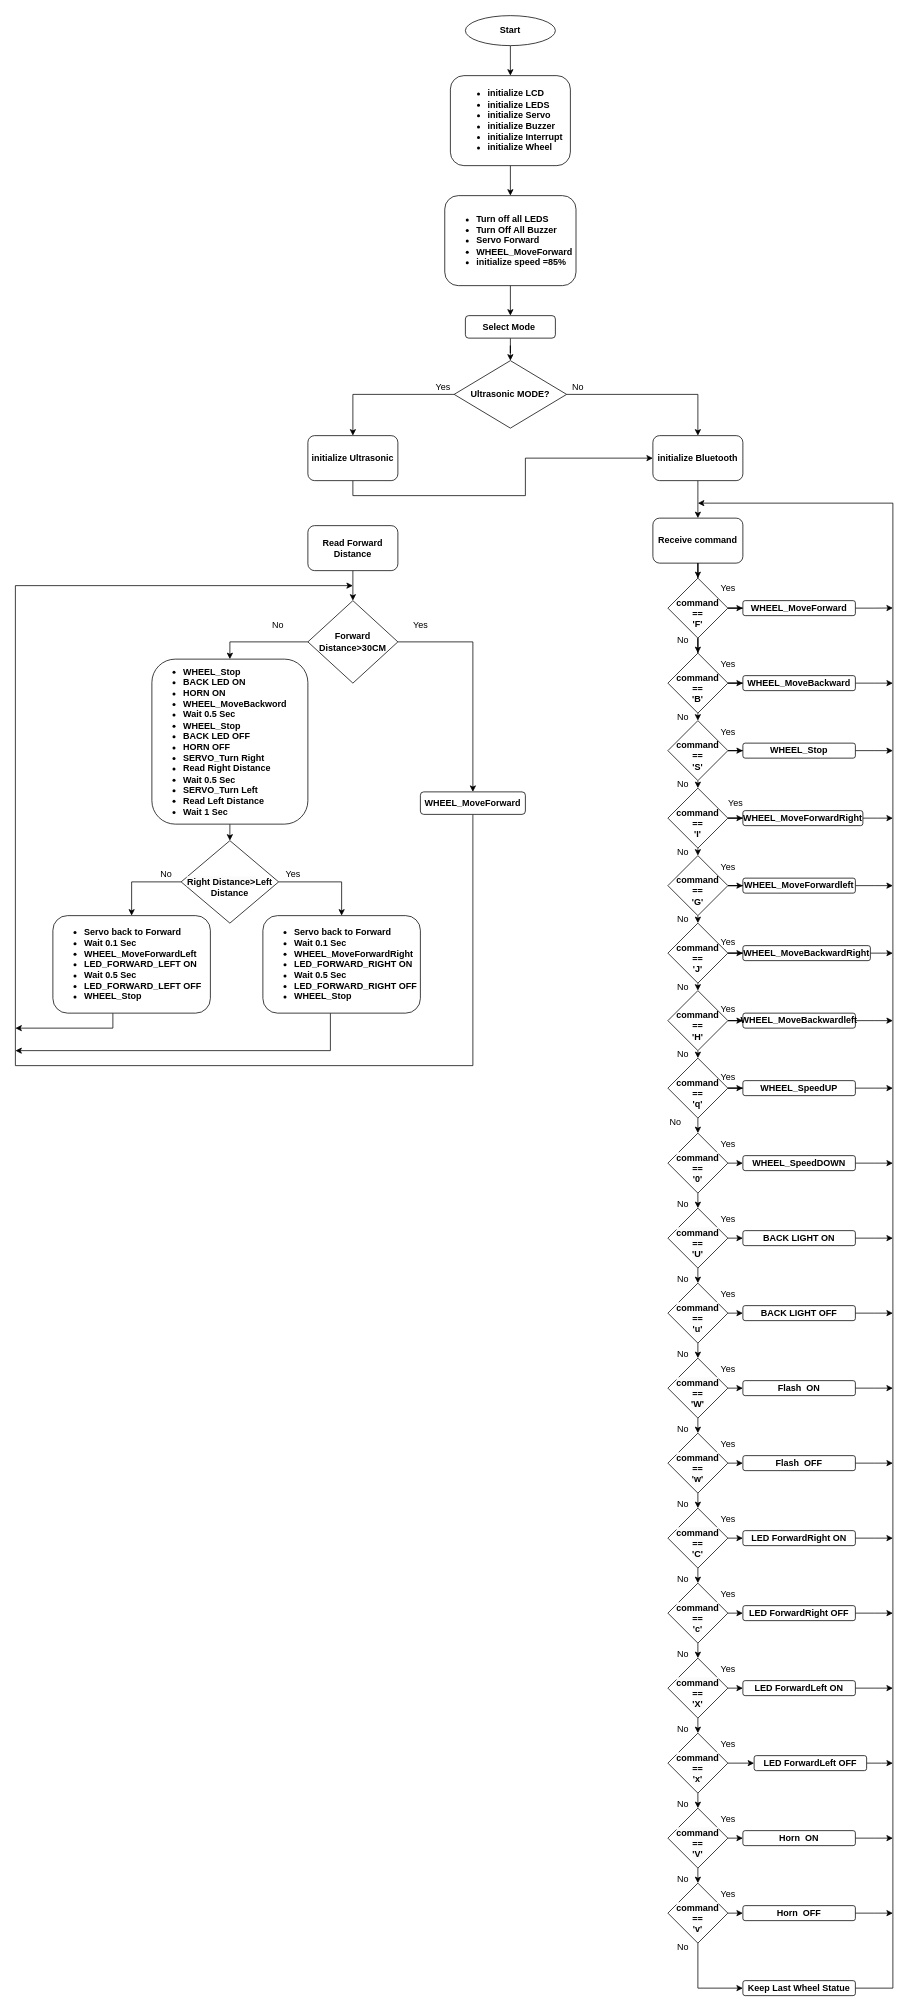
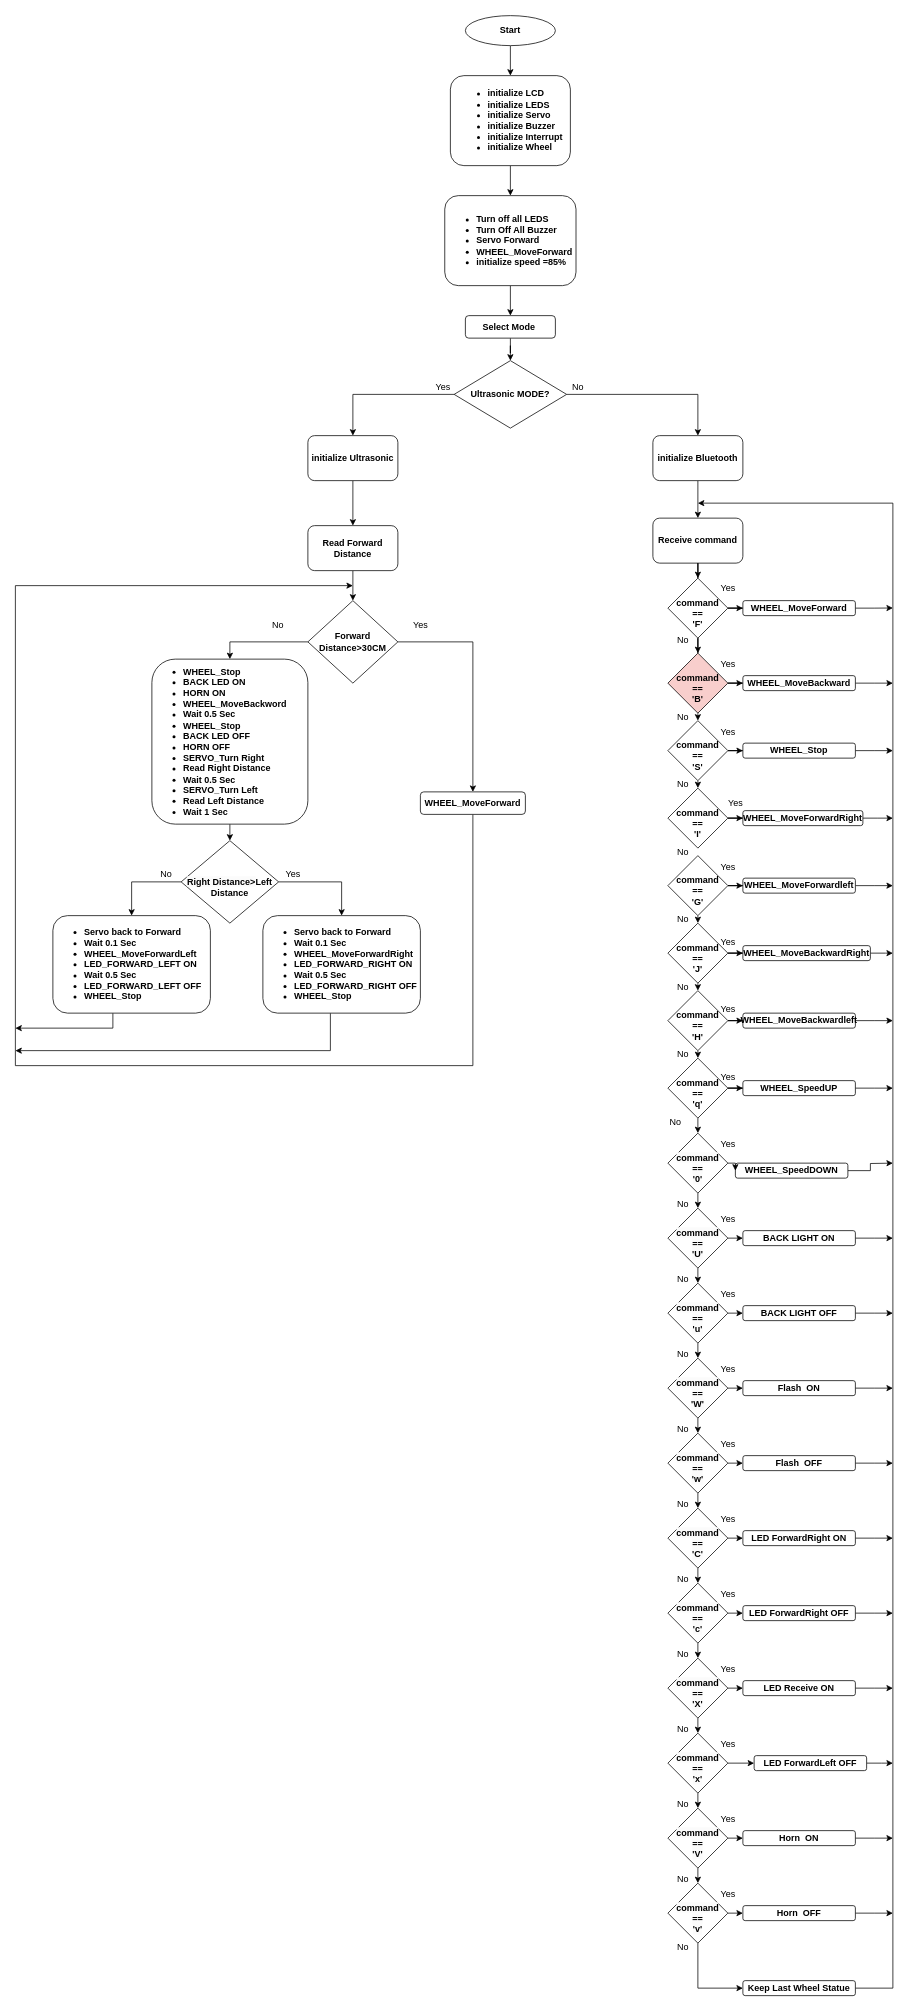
(457, 495) -> (353, 495)
(698, 683) -> (698, 683)
(698, 849) -> none
(799, 1163) -> (792, 1170)
(799, 1688) -> (799, 1688)
